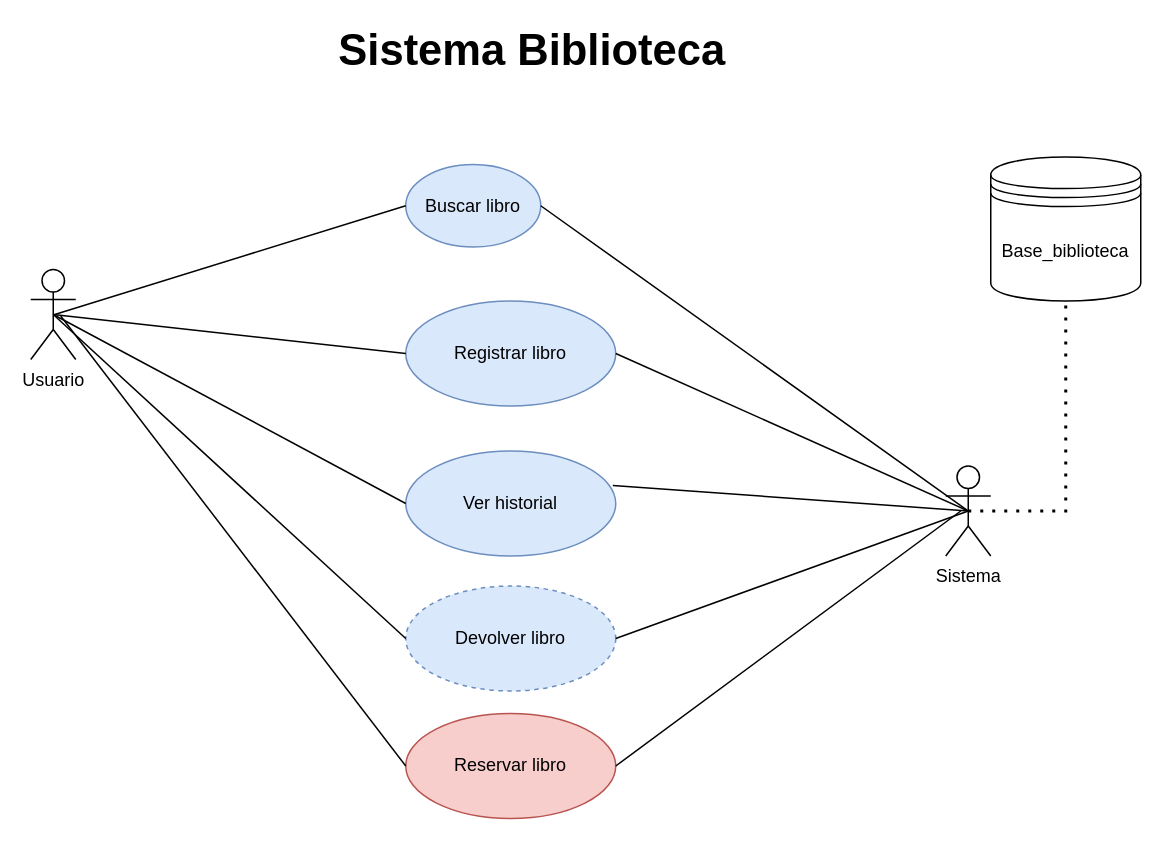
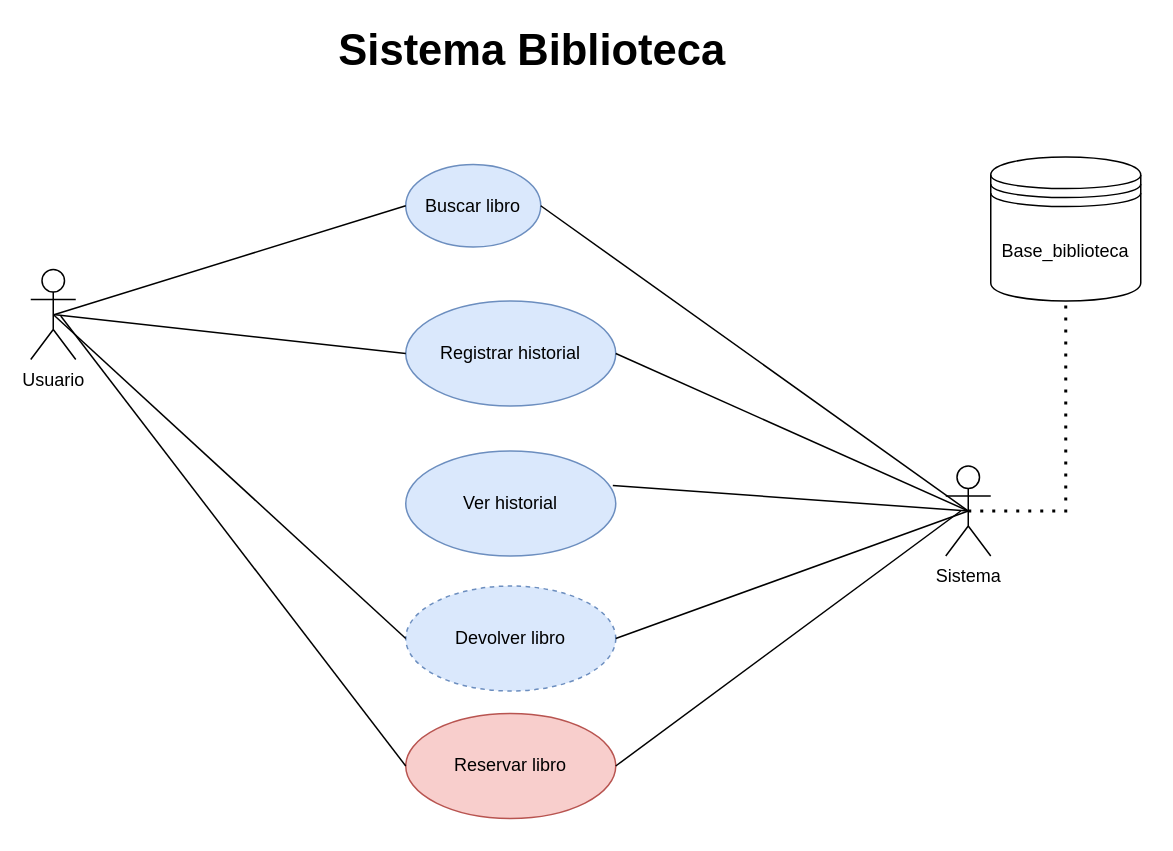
(511, 353) -> (511, 353)
(236, 412) -> none
